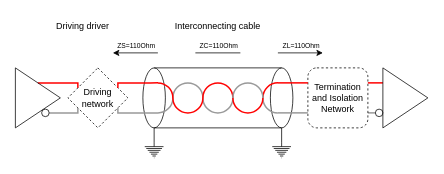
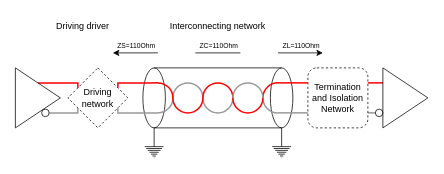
(218, 27) -> (218, 27)
